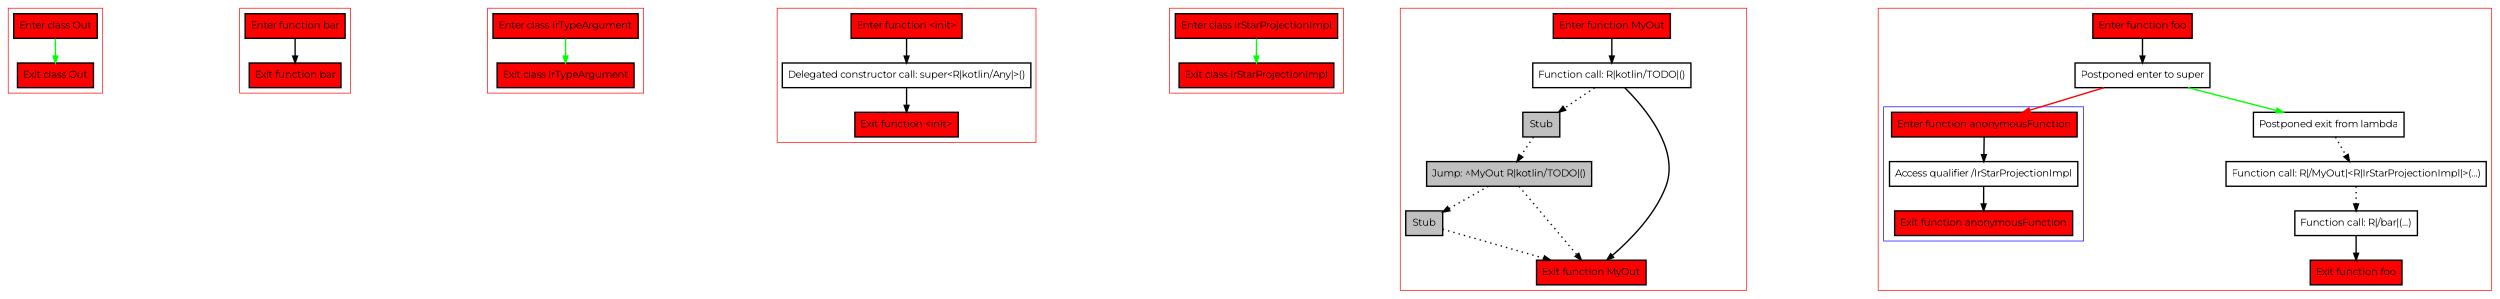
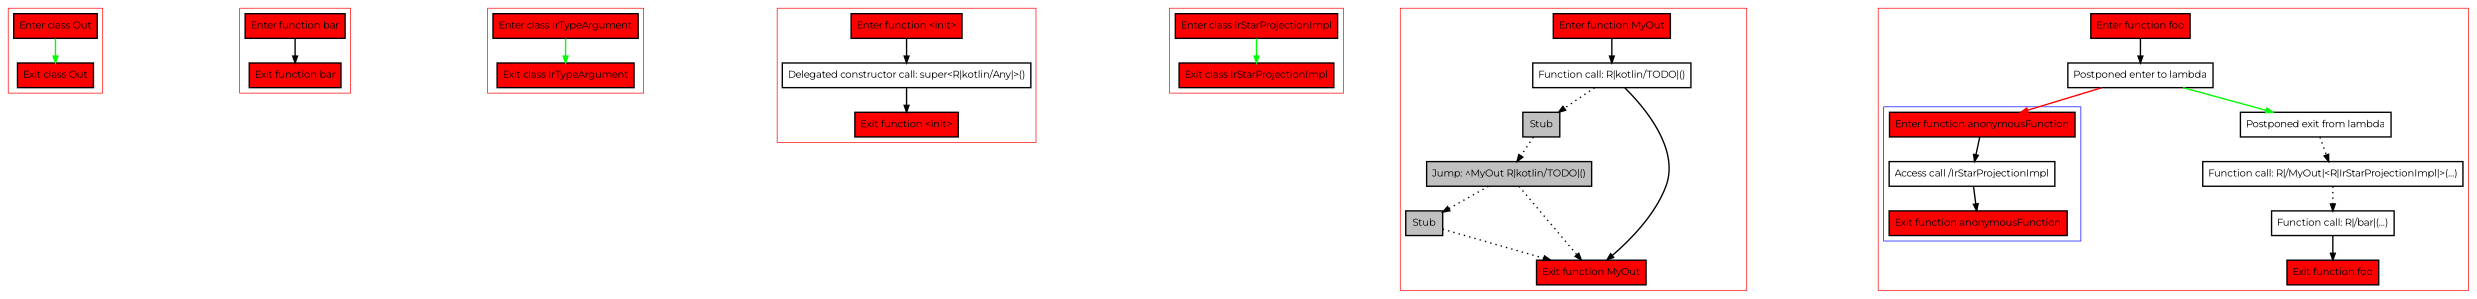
(2142, 75) -> (2140, 75)
(1984, 174) -> (1972, 174)
